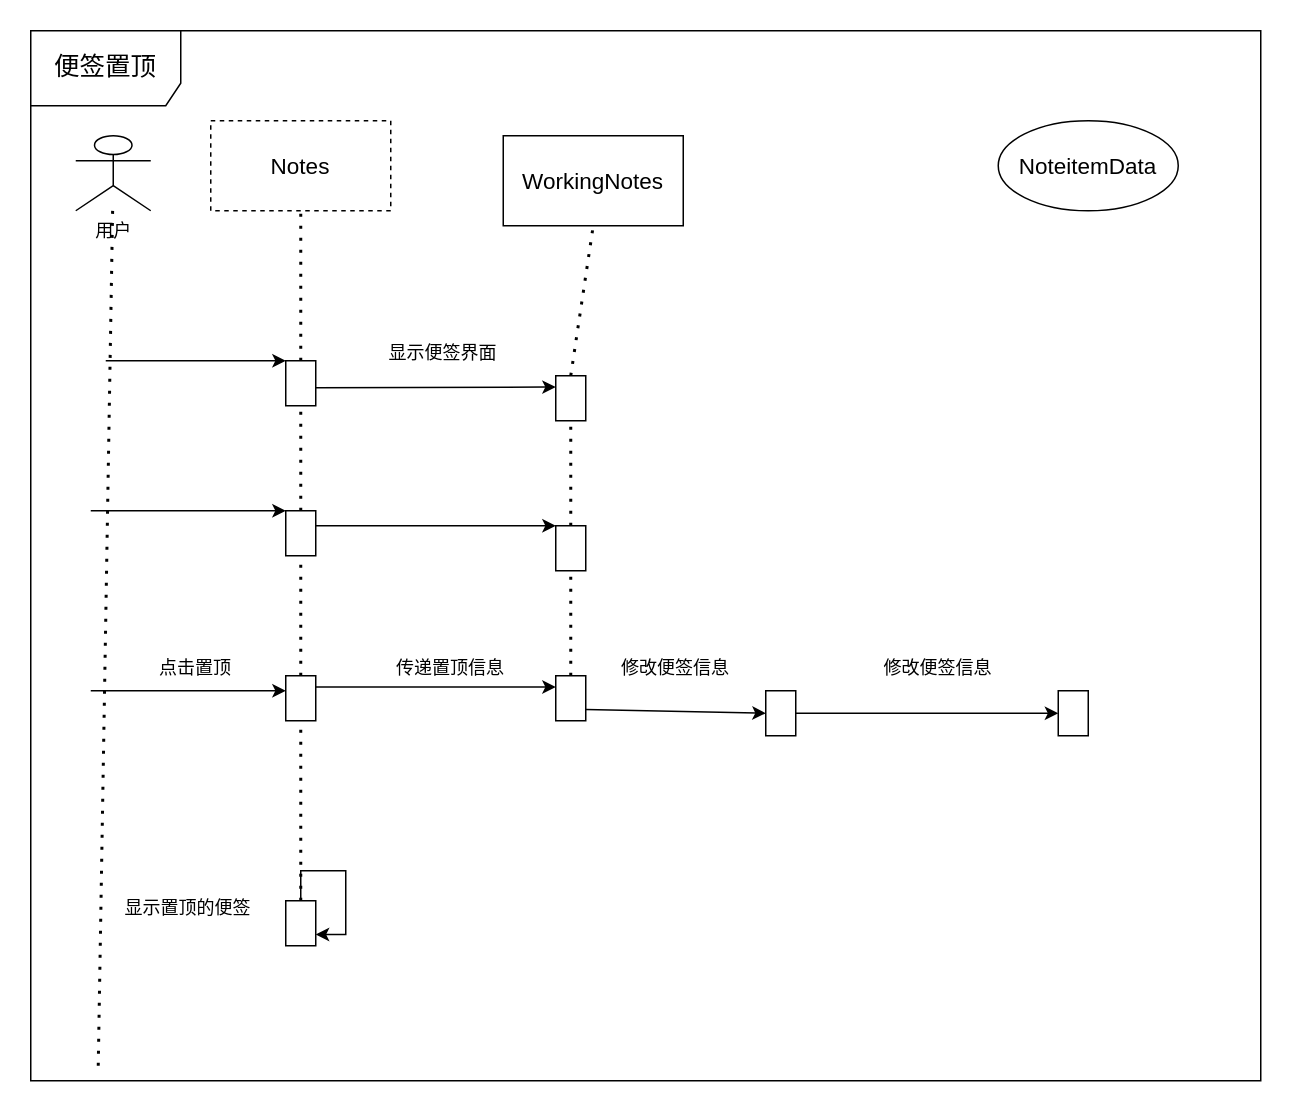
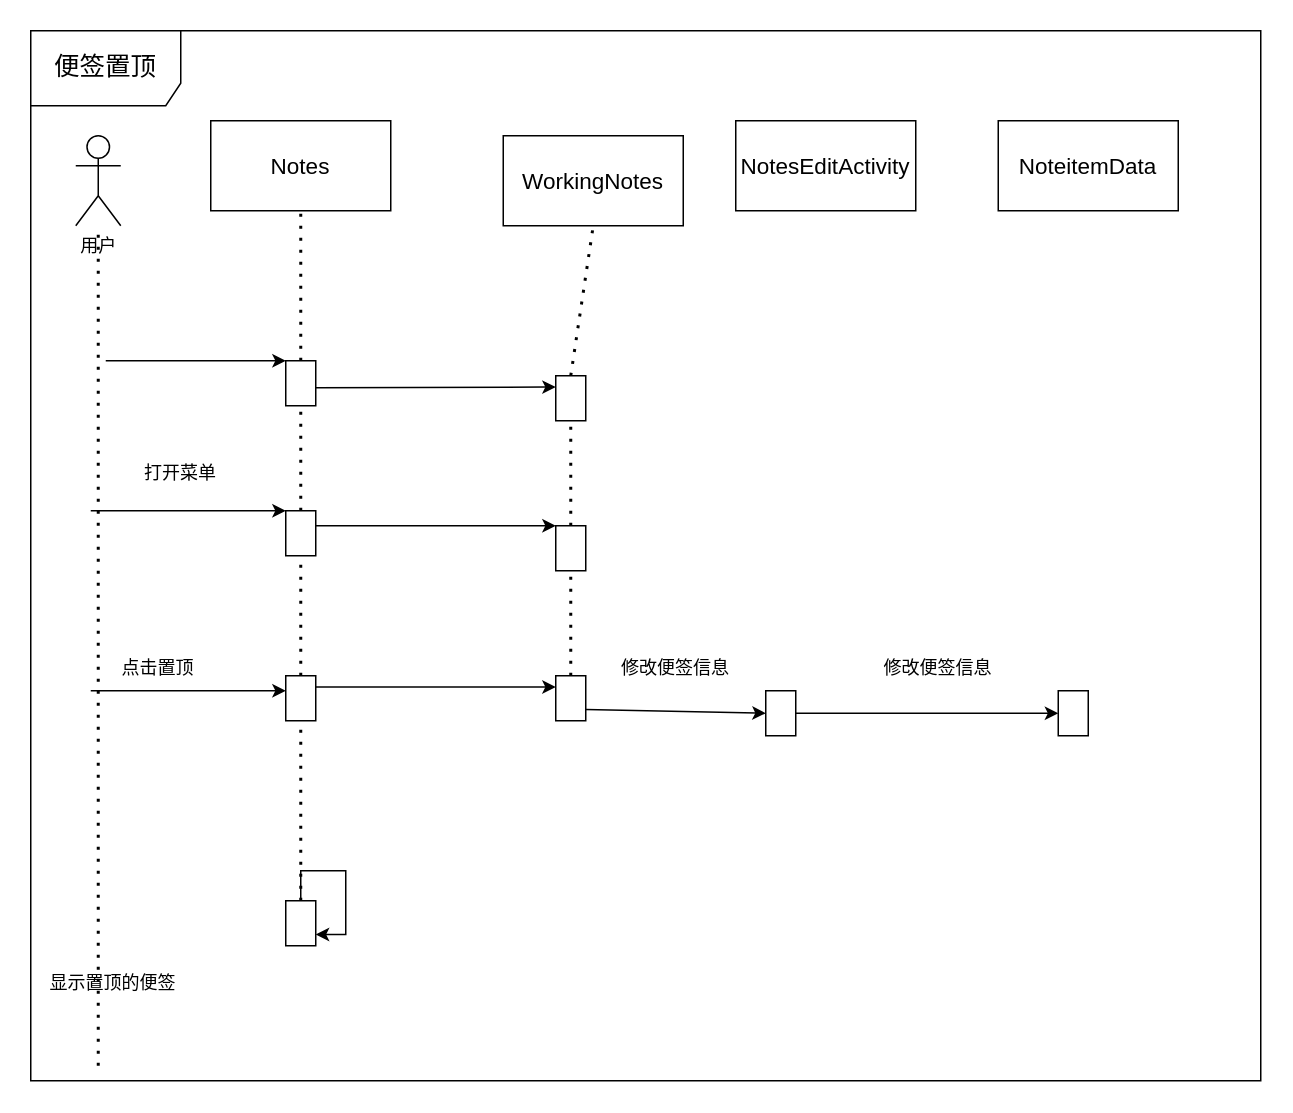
(301, 166) -> (301, 166)
none -> (826, 166)
(1088, 166) -> (1088, 166)
(113, 173) -> (98, 181)
(443, 353) -> none
none -> (181, 473)
(196, 668) -> (158, 668)
(451, 668) -> none
(188, 908) -> (113, 983)
